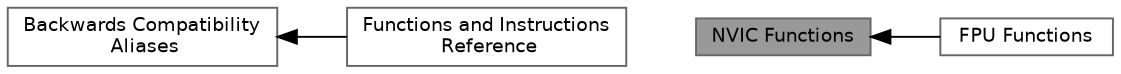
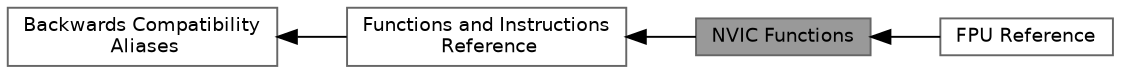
none -> (671, 37)
(1027, 37) -> (1027, 37)
